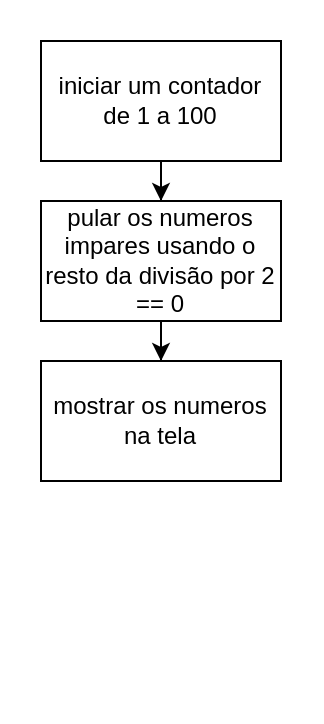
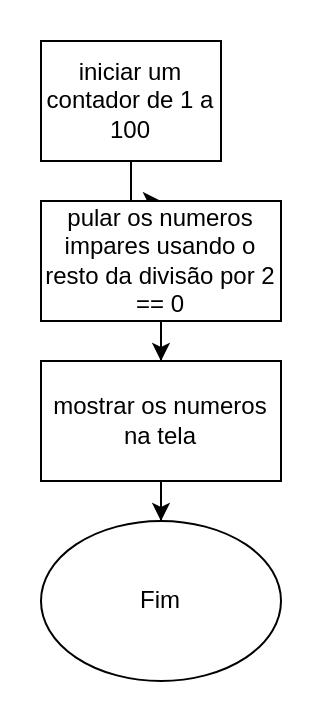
(161, 101) -> (131, 101)
none -> (161, 508)
none -> (161, 601)
